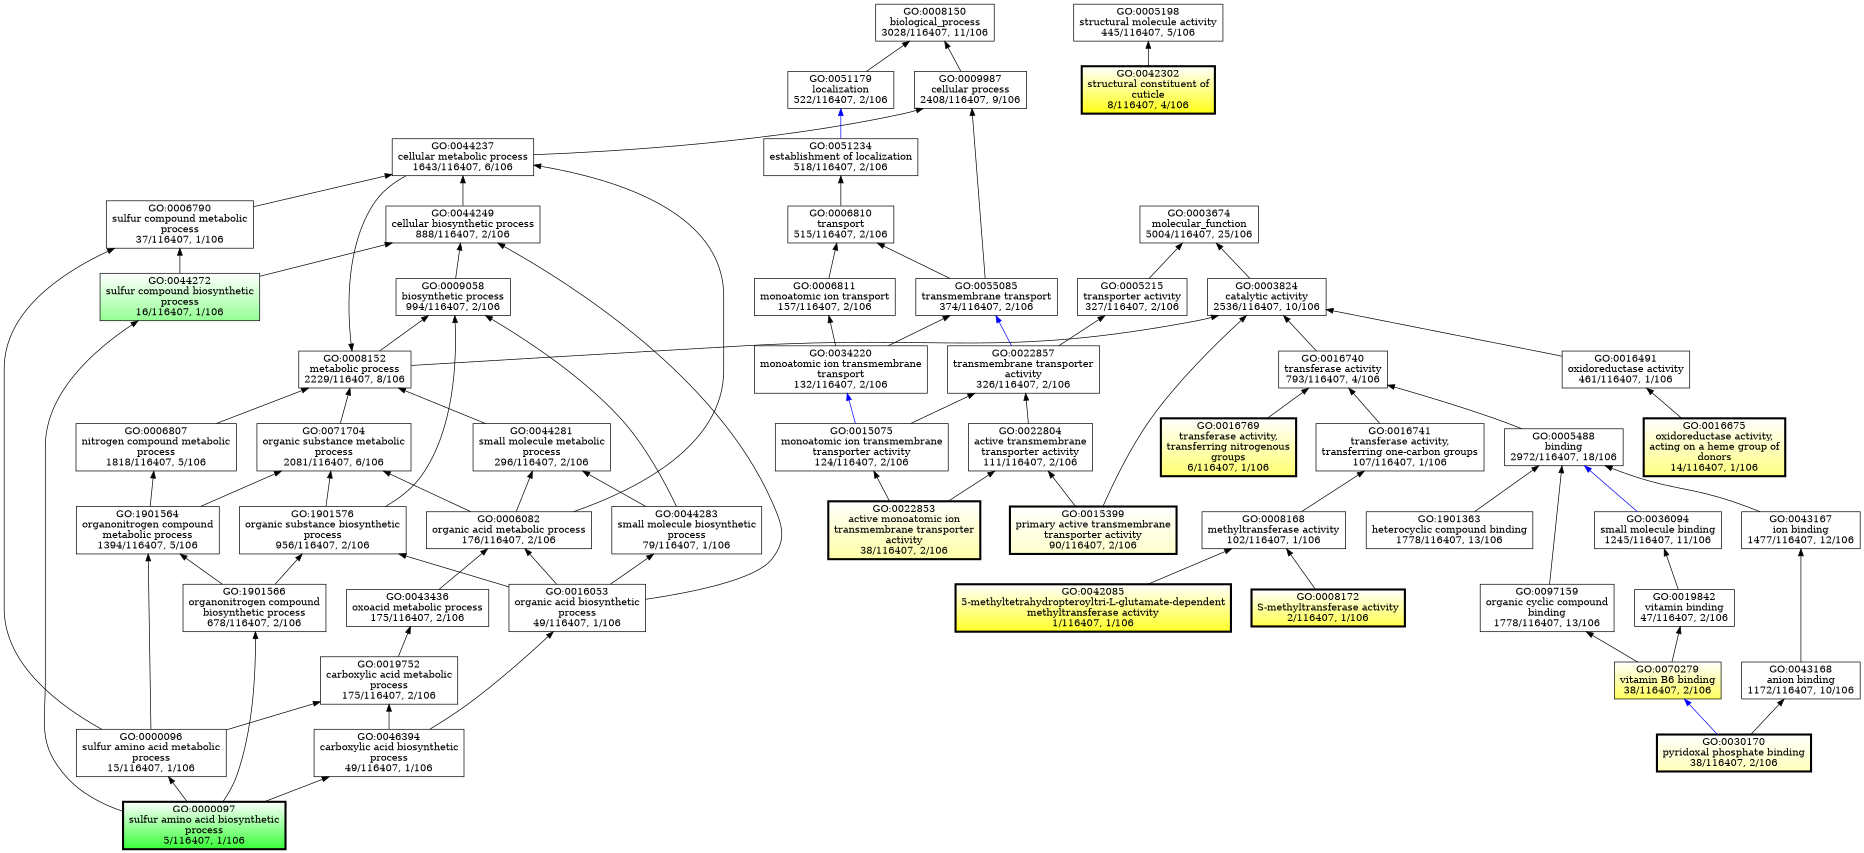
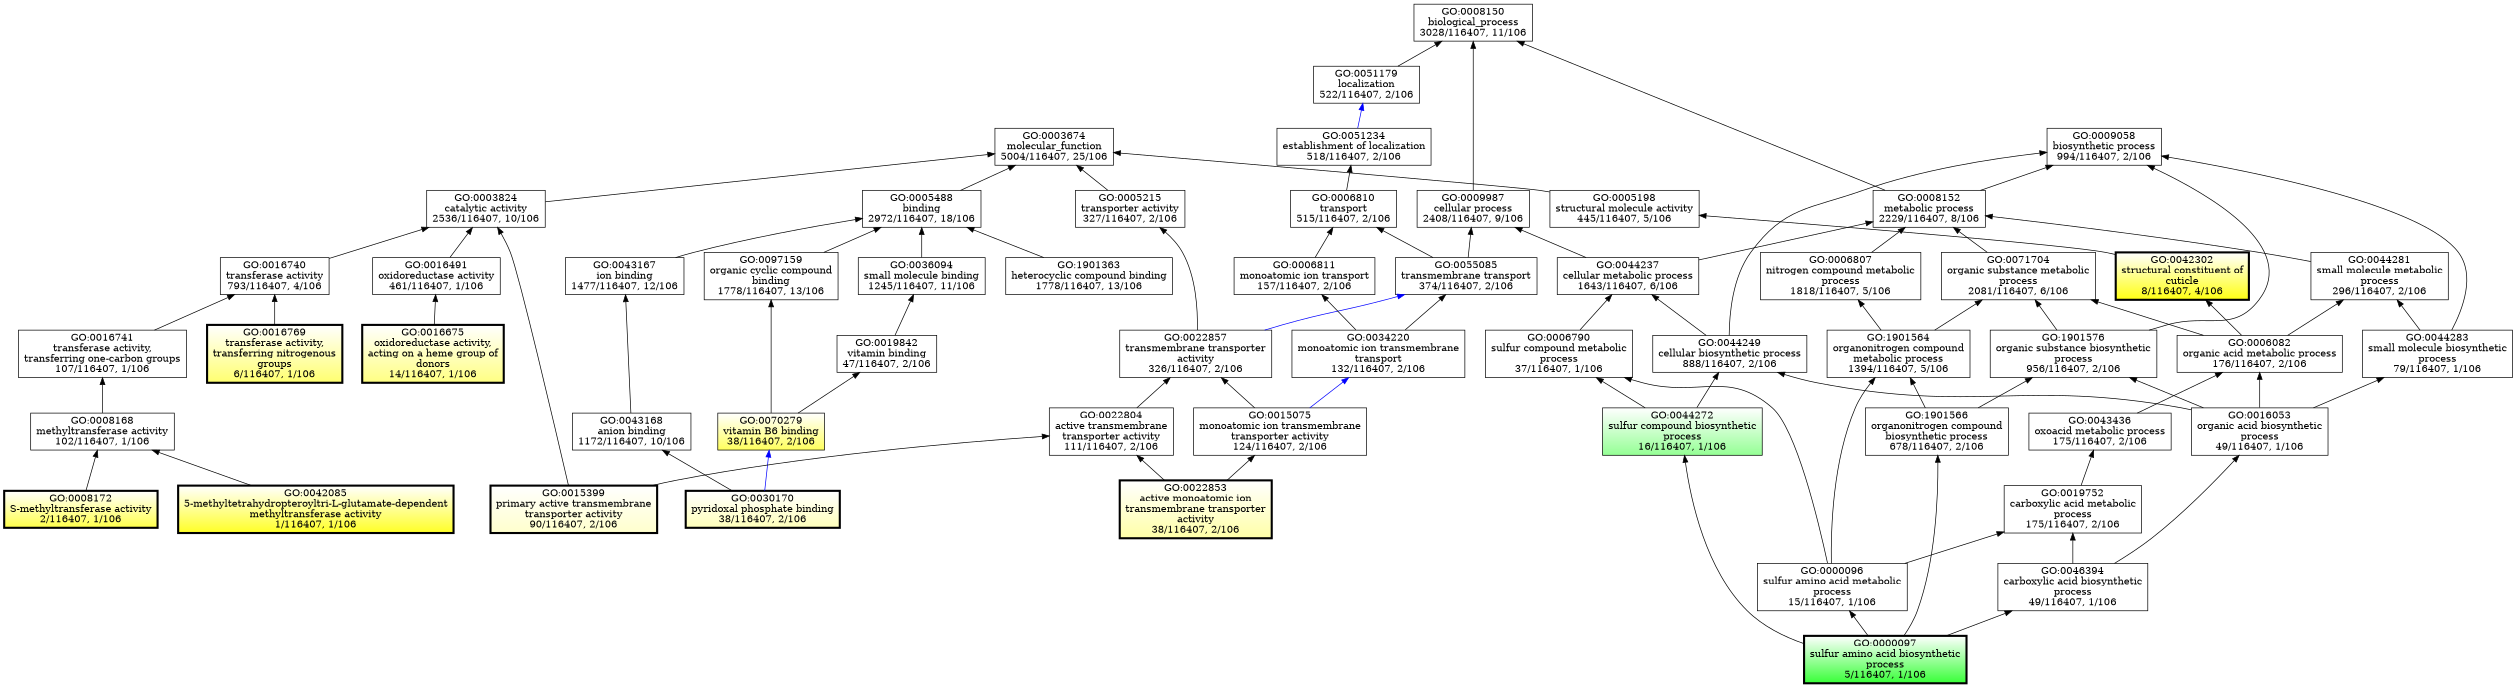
none -> (1335, 172)
(458, 264) -> (1845, 196)
(724, 322) -> (2230, 324)
(812, 343) -> (1704, 117)
(1458, 406) -> (985, 179)
(1614, 491) -> (922, 246)
